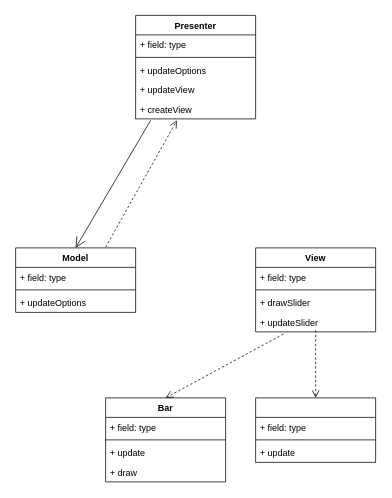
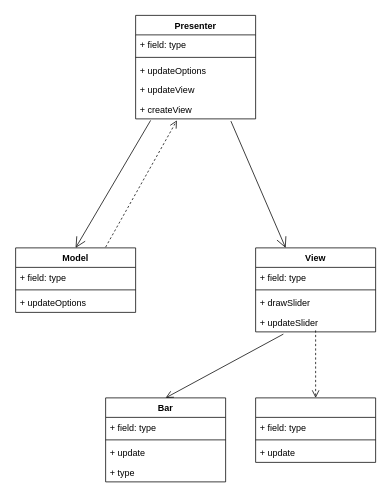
none -> (258, 184)
(225, 366) -> (225, 366)
(123, 473) -> (123, 473)
